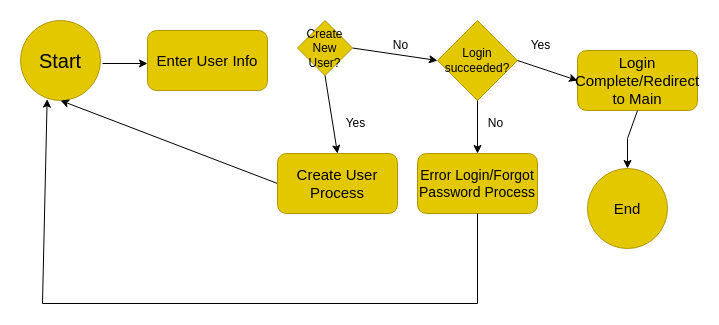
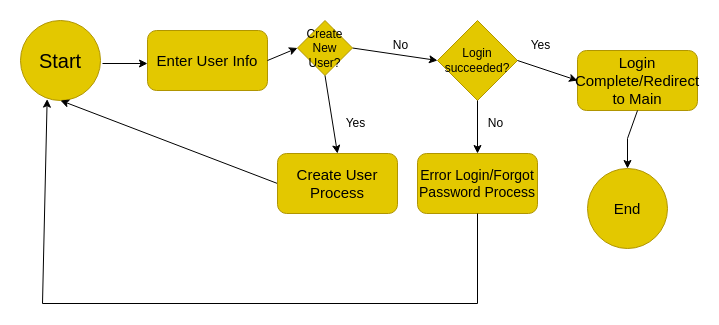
none -> (280, 55)
